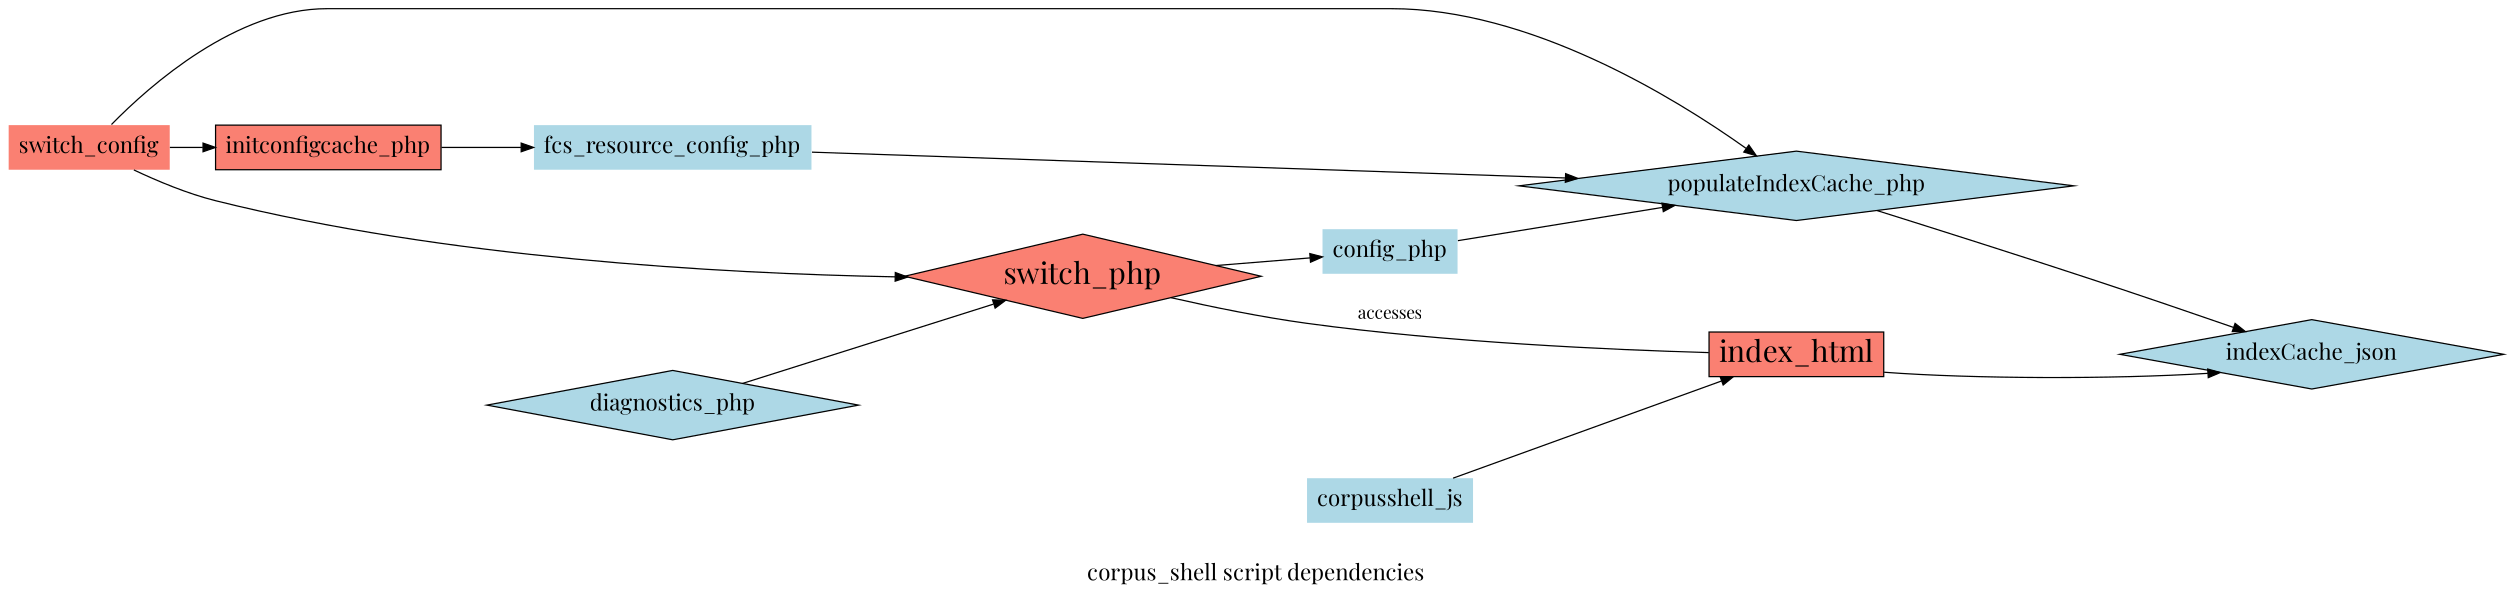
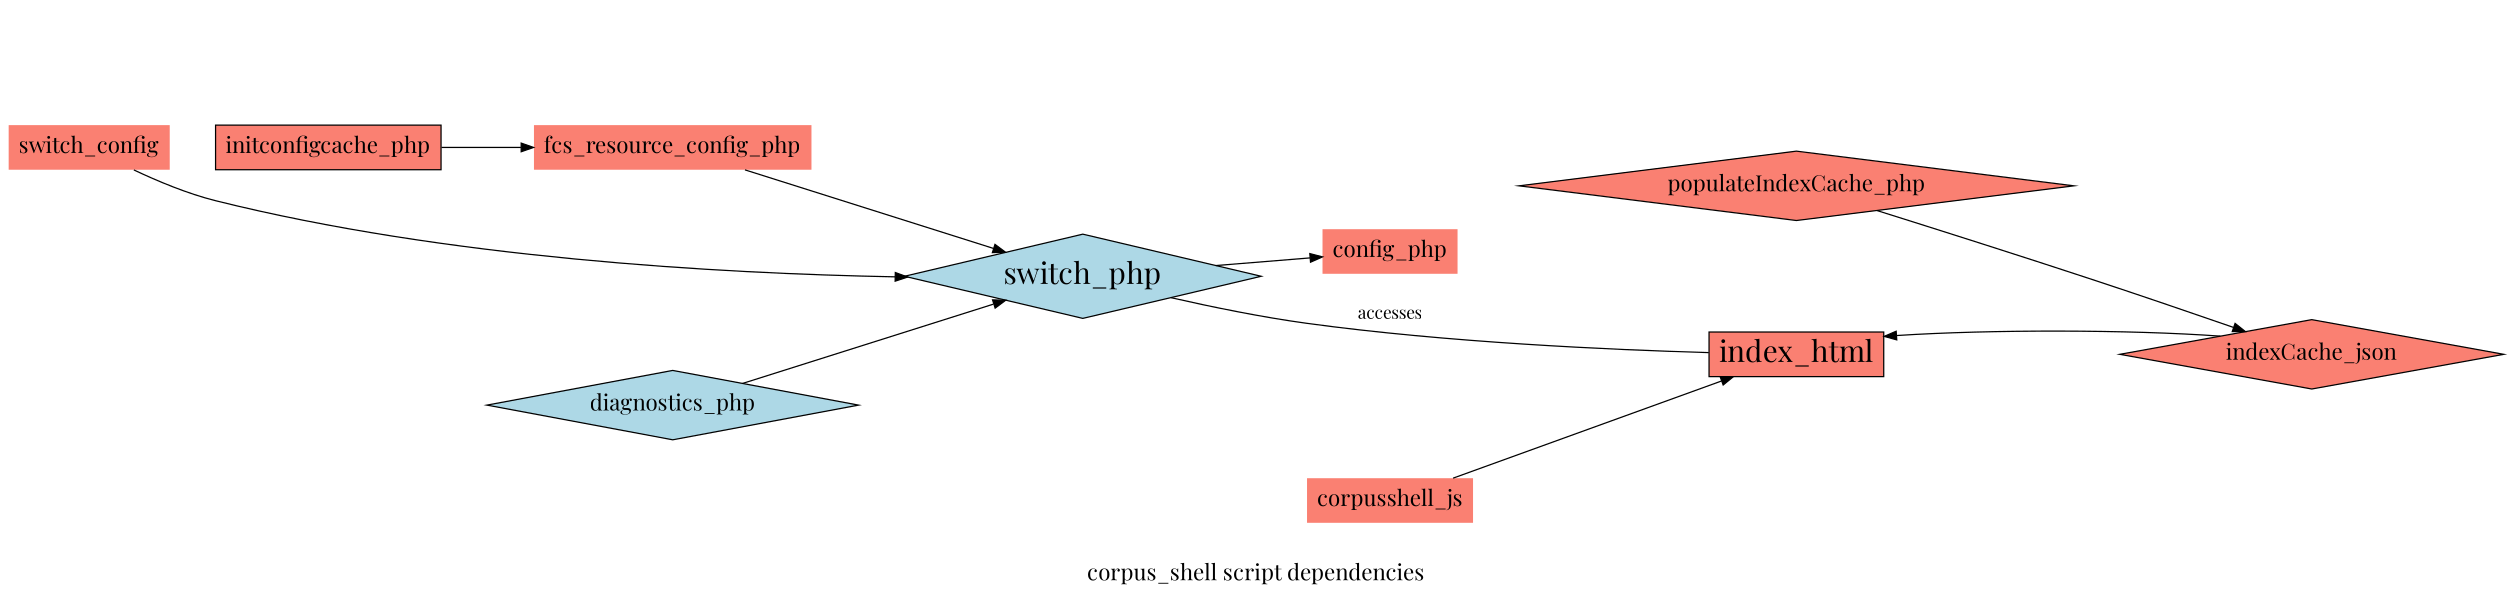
(927, 9) -> none
(186, 147) -> none
(673, 147) -> (673, 147)
(1189, 165) -> (869, 209)
(1796, 186) -> (1796, 186)
(1560, 224) -> none
(1390, 251) -> (1390, 251)
(1083, 276) -> (1083, 276)
(2312, 354) -> (2312, 354)
(2046, 378) -> (2059, 331)
(1390, 501) -> (1390, 501)
